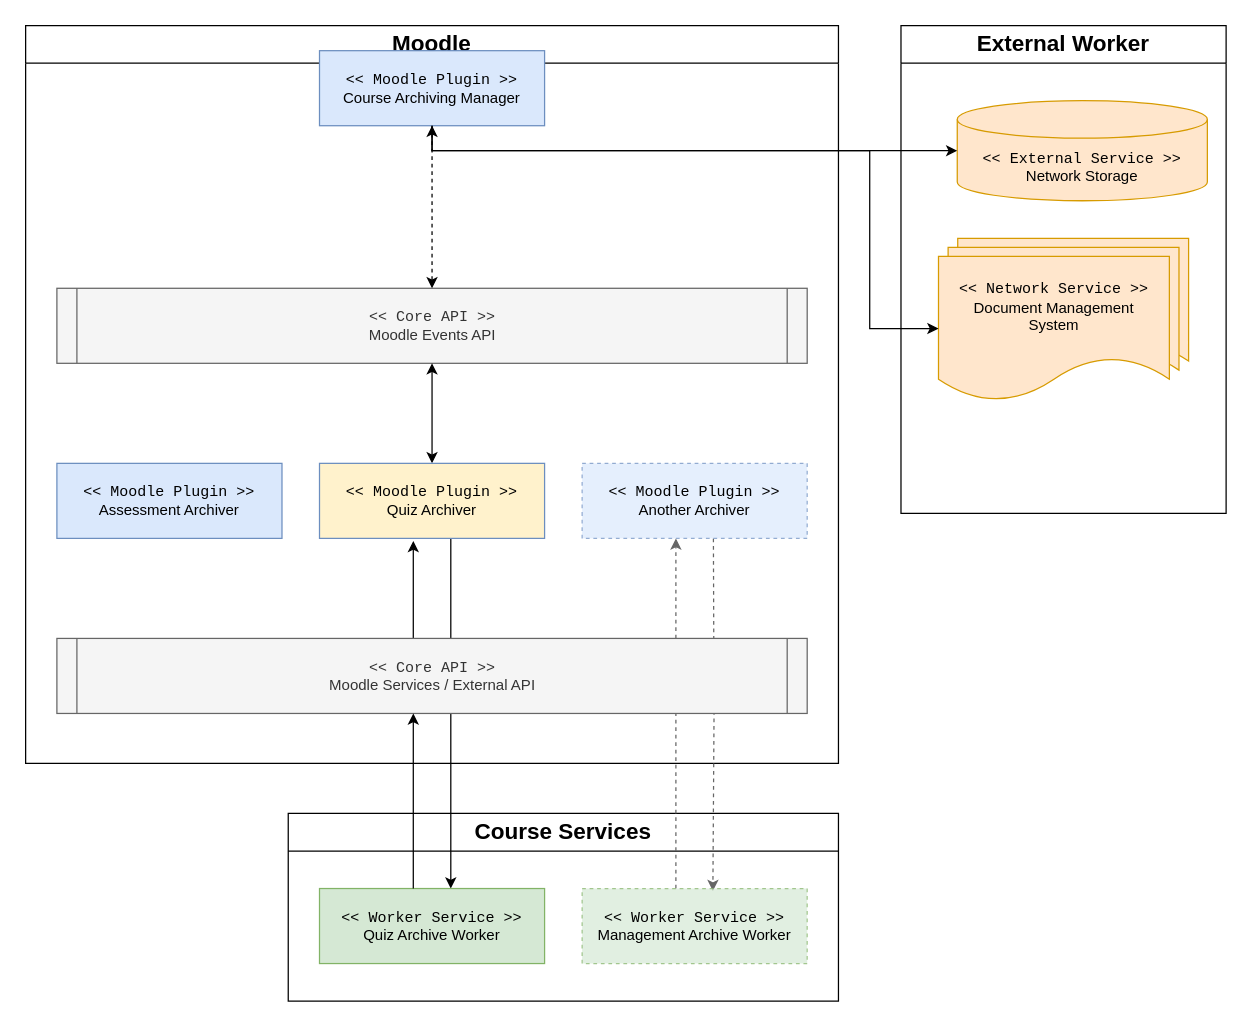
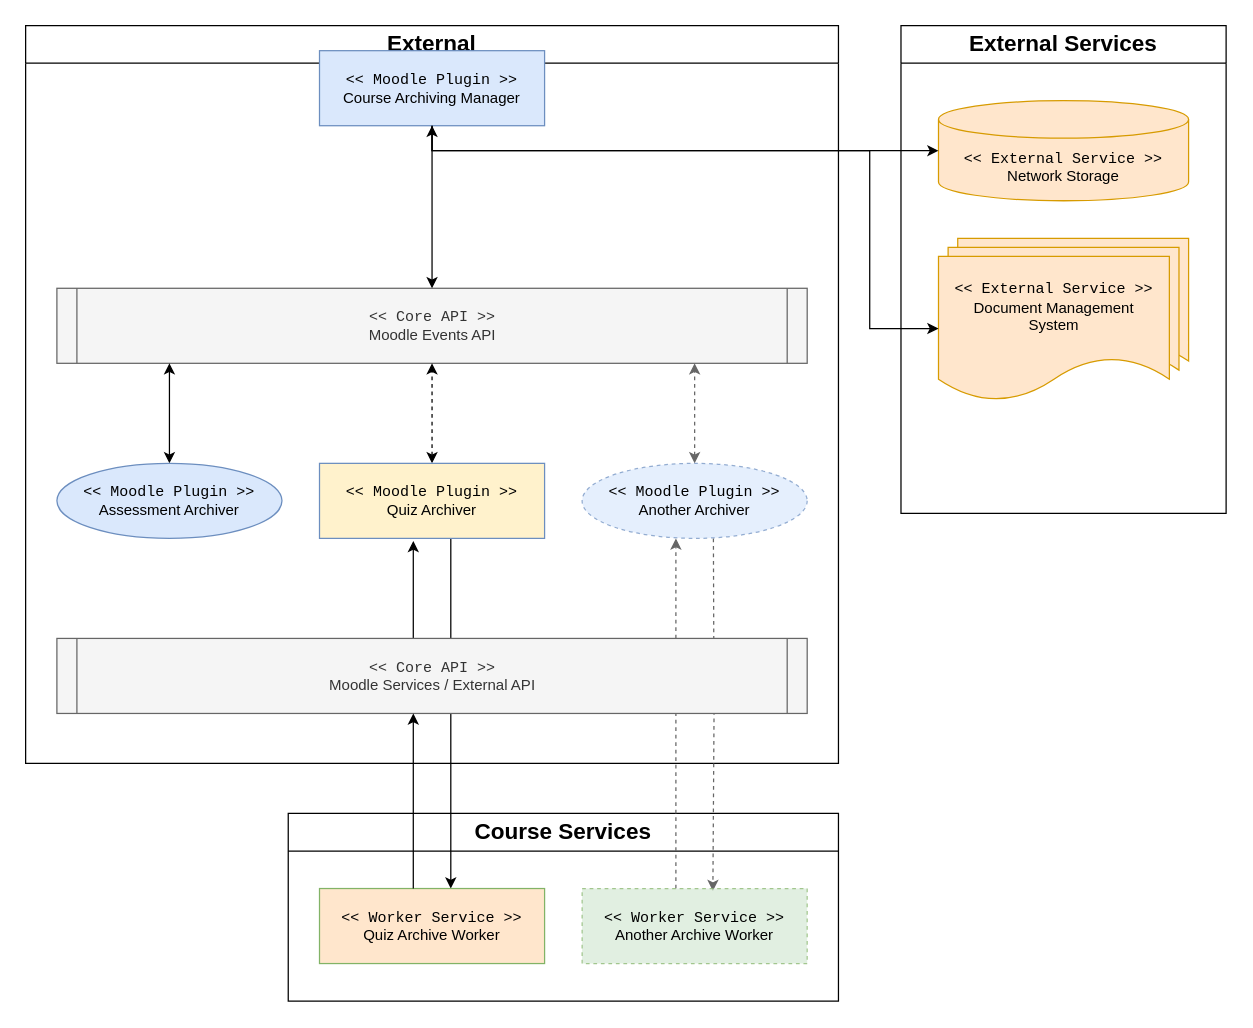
(432, 44) -> (432, 44)
(1063, 44) -> (1063, 44)
(1082, 151) -> (1063, 151)
(432, 215) -> (432, 215)
(1054, 307) -> (1054, 307)
(432, 412) -> (432, 412)
none -> (169, 413)
none -> (694, 413)
(169, 501) -> (169, 501)
(694, 501) -> (694, 501)
(432, 926) -> (432, 926)
(694, 926) -> (694, 926)
